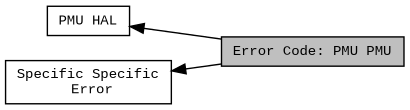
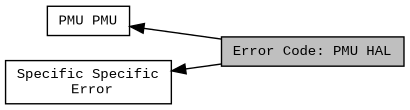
(88, 21) -> (88, 21)
(313, 52) -> (313, 52)
